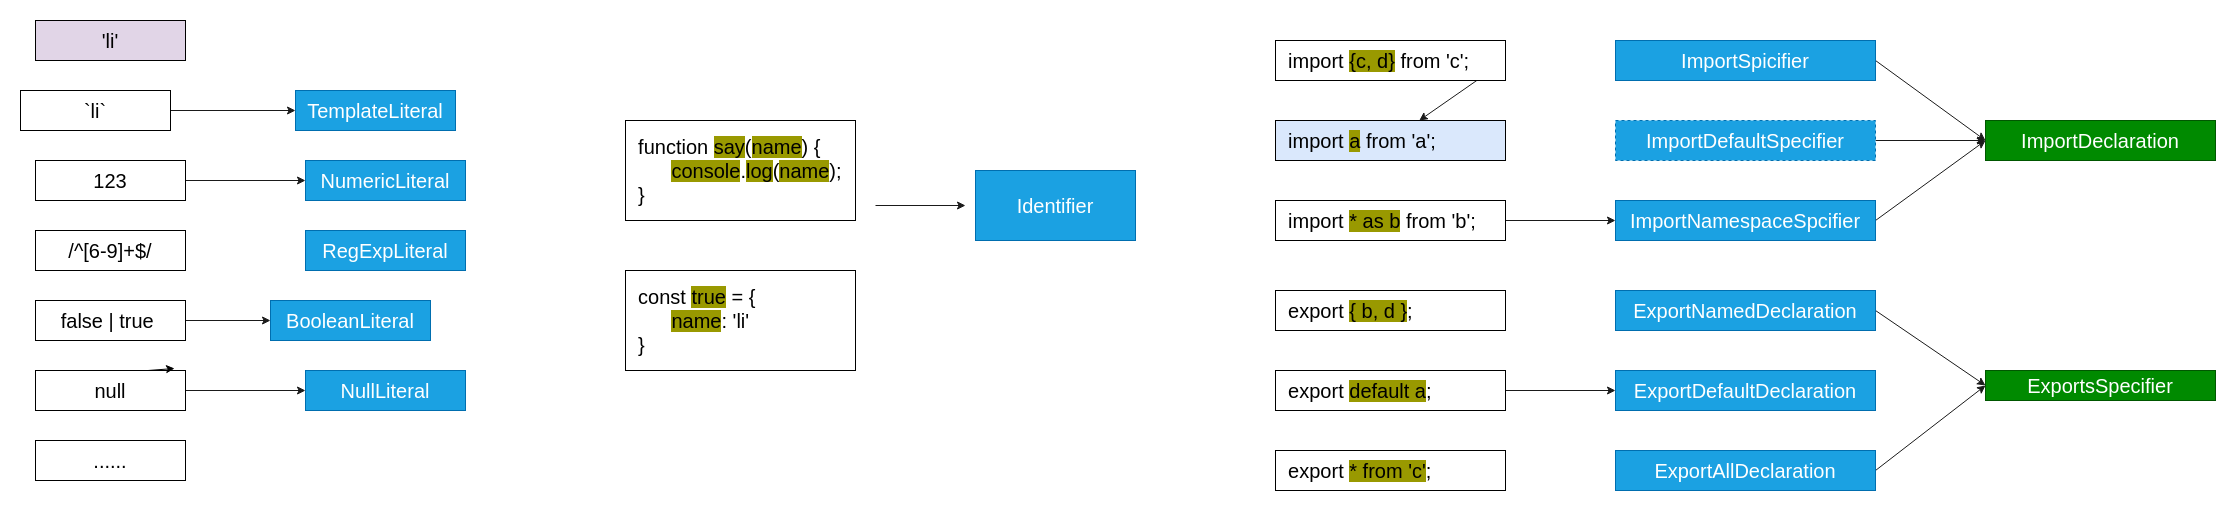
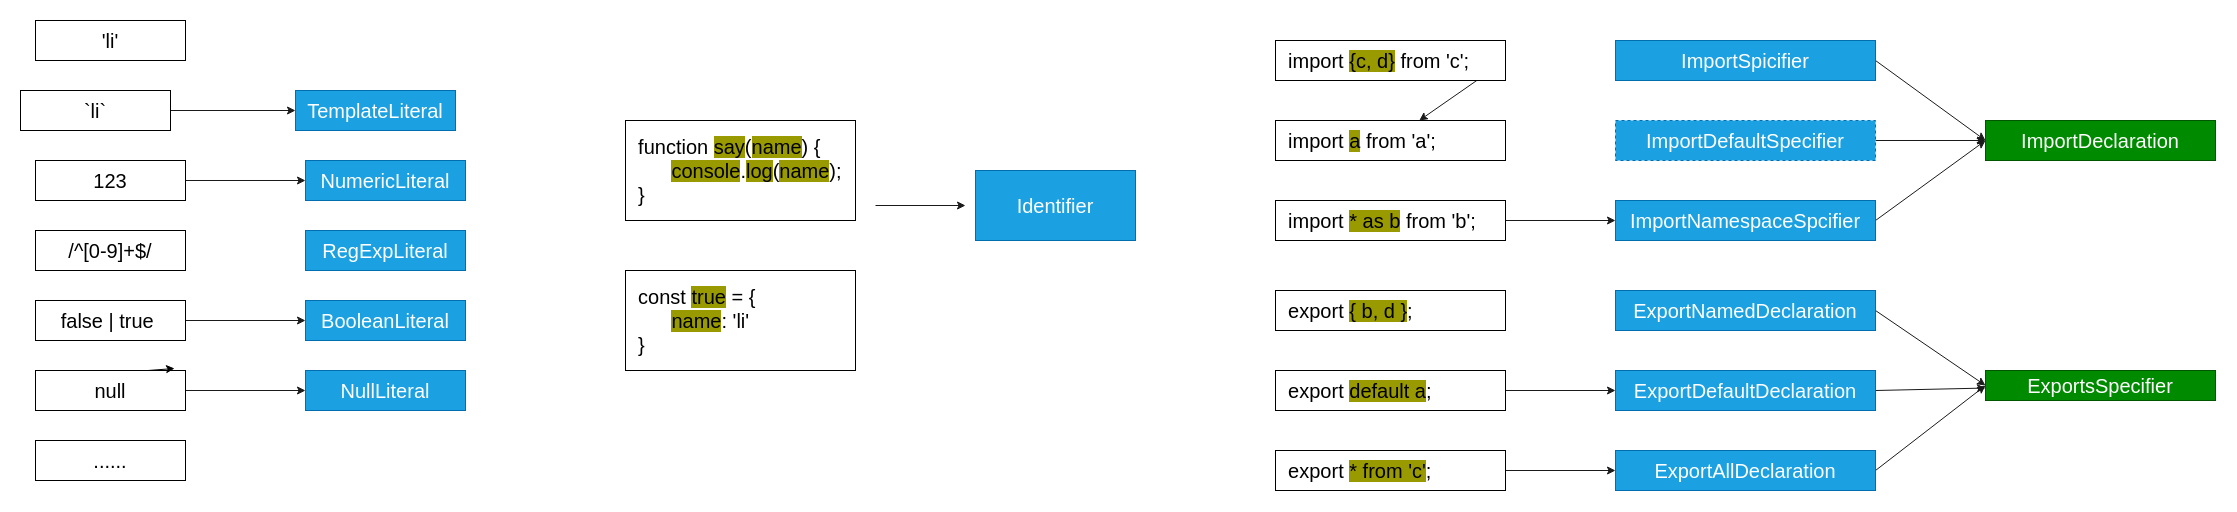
(111, 41) -> (111, 41)
(1391, 141) -> (1391, 141)
(111, 251) -> (111, 251)
(351, 321) -> (386, 321)
none -> (1927, 389)
none -> (1557, 471)
